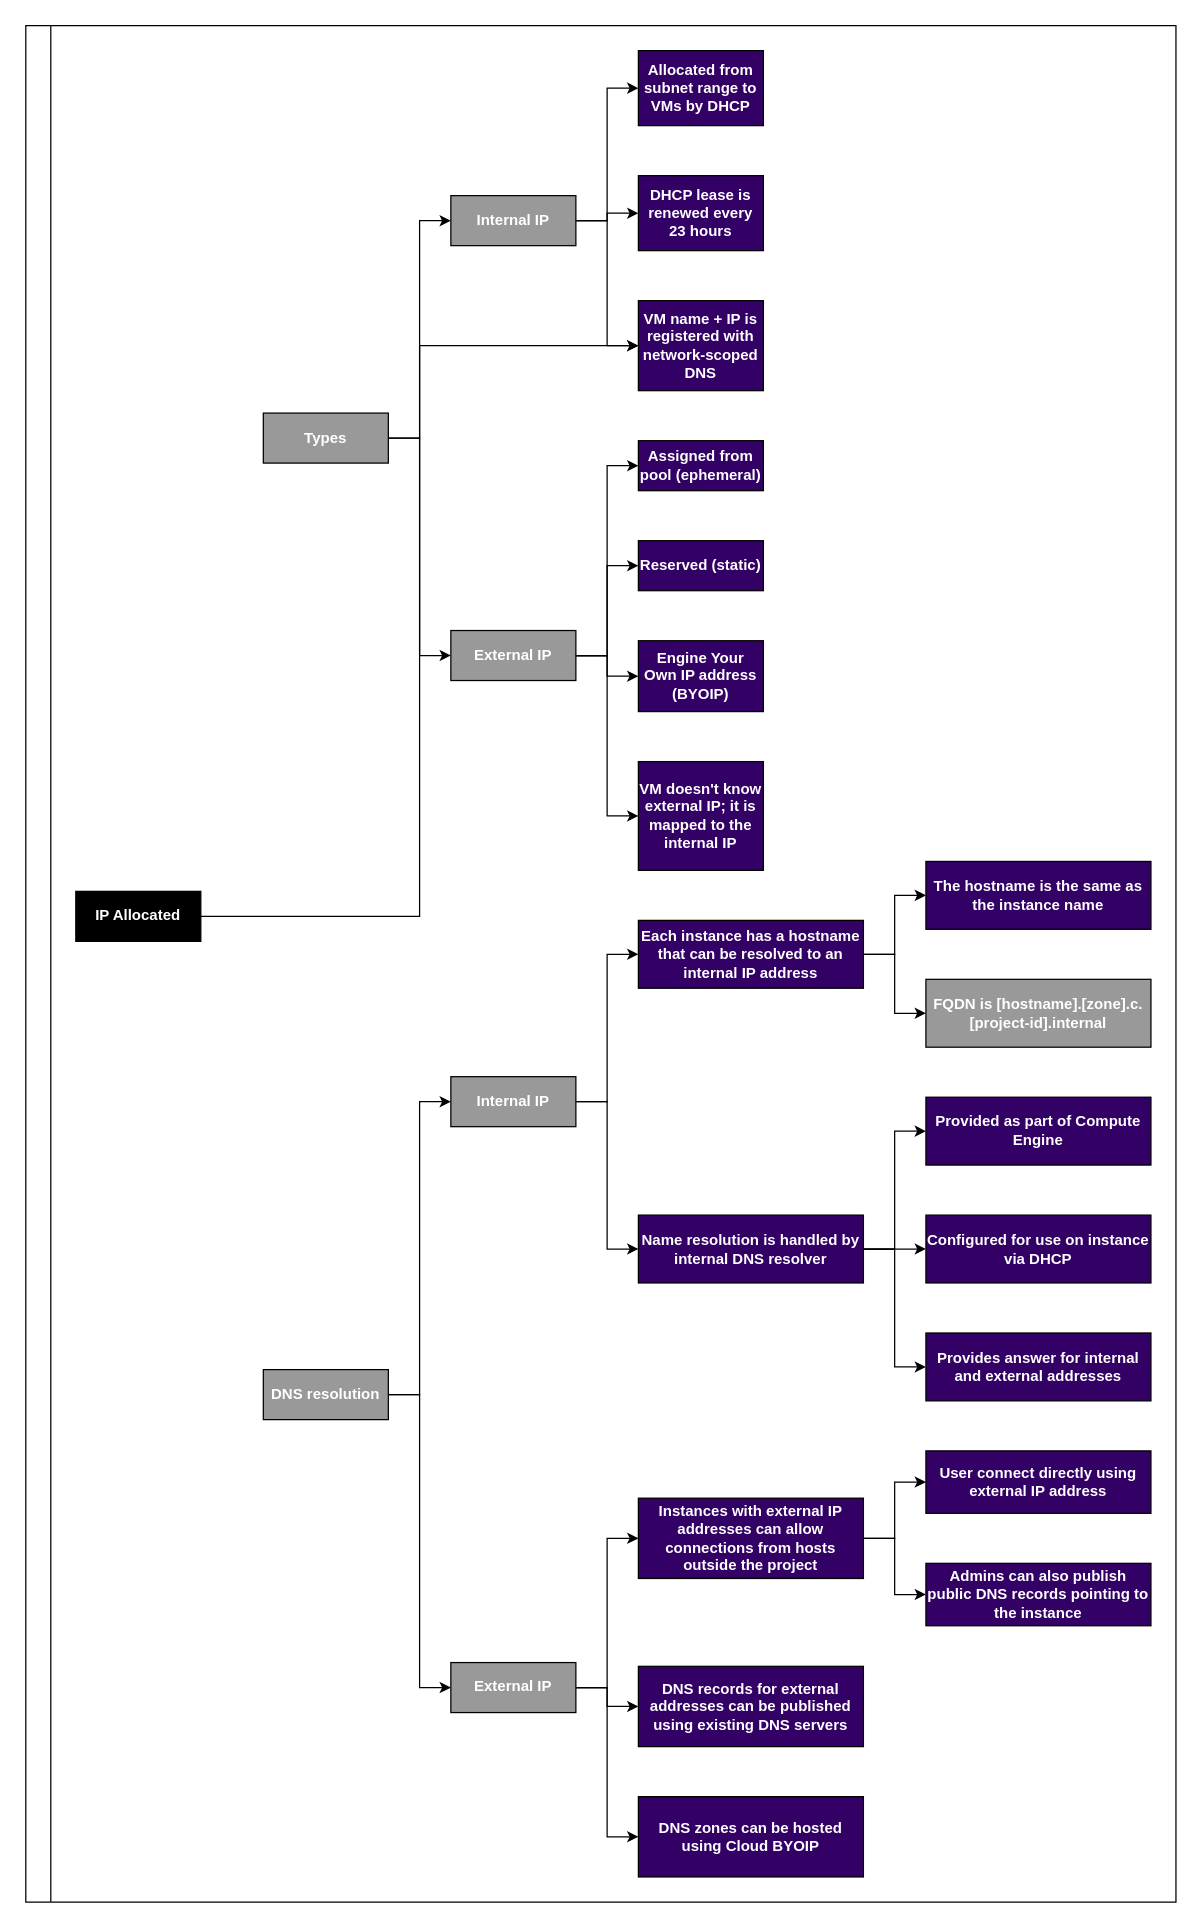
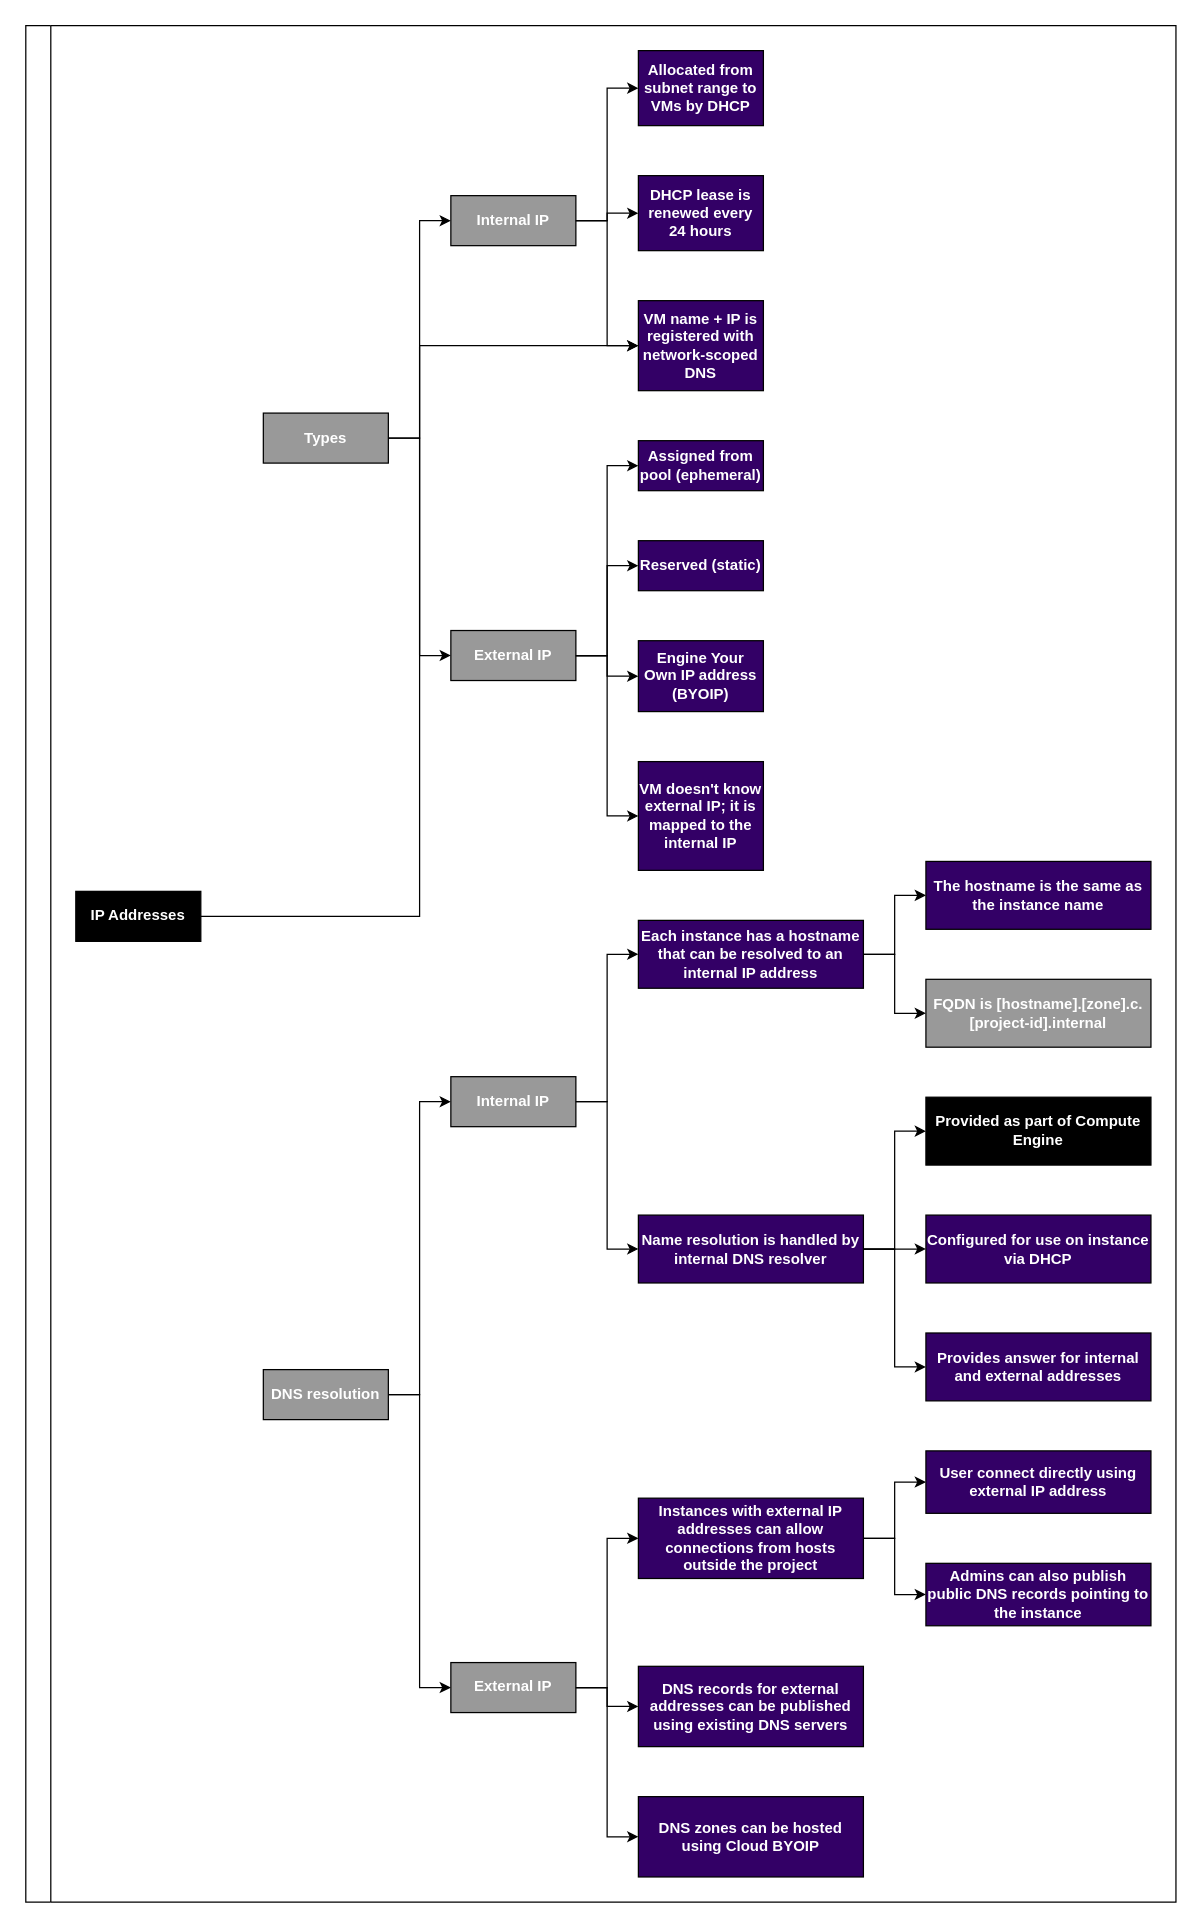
(701, 213) -> (701, 213)
(138, 916) -> (138, 916)
(1038, 1131) -> (1038, 1131)
